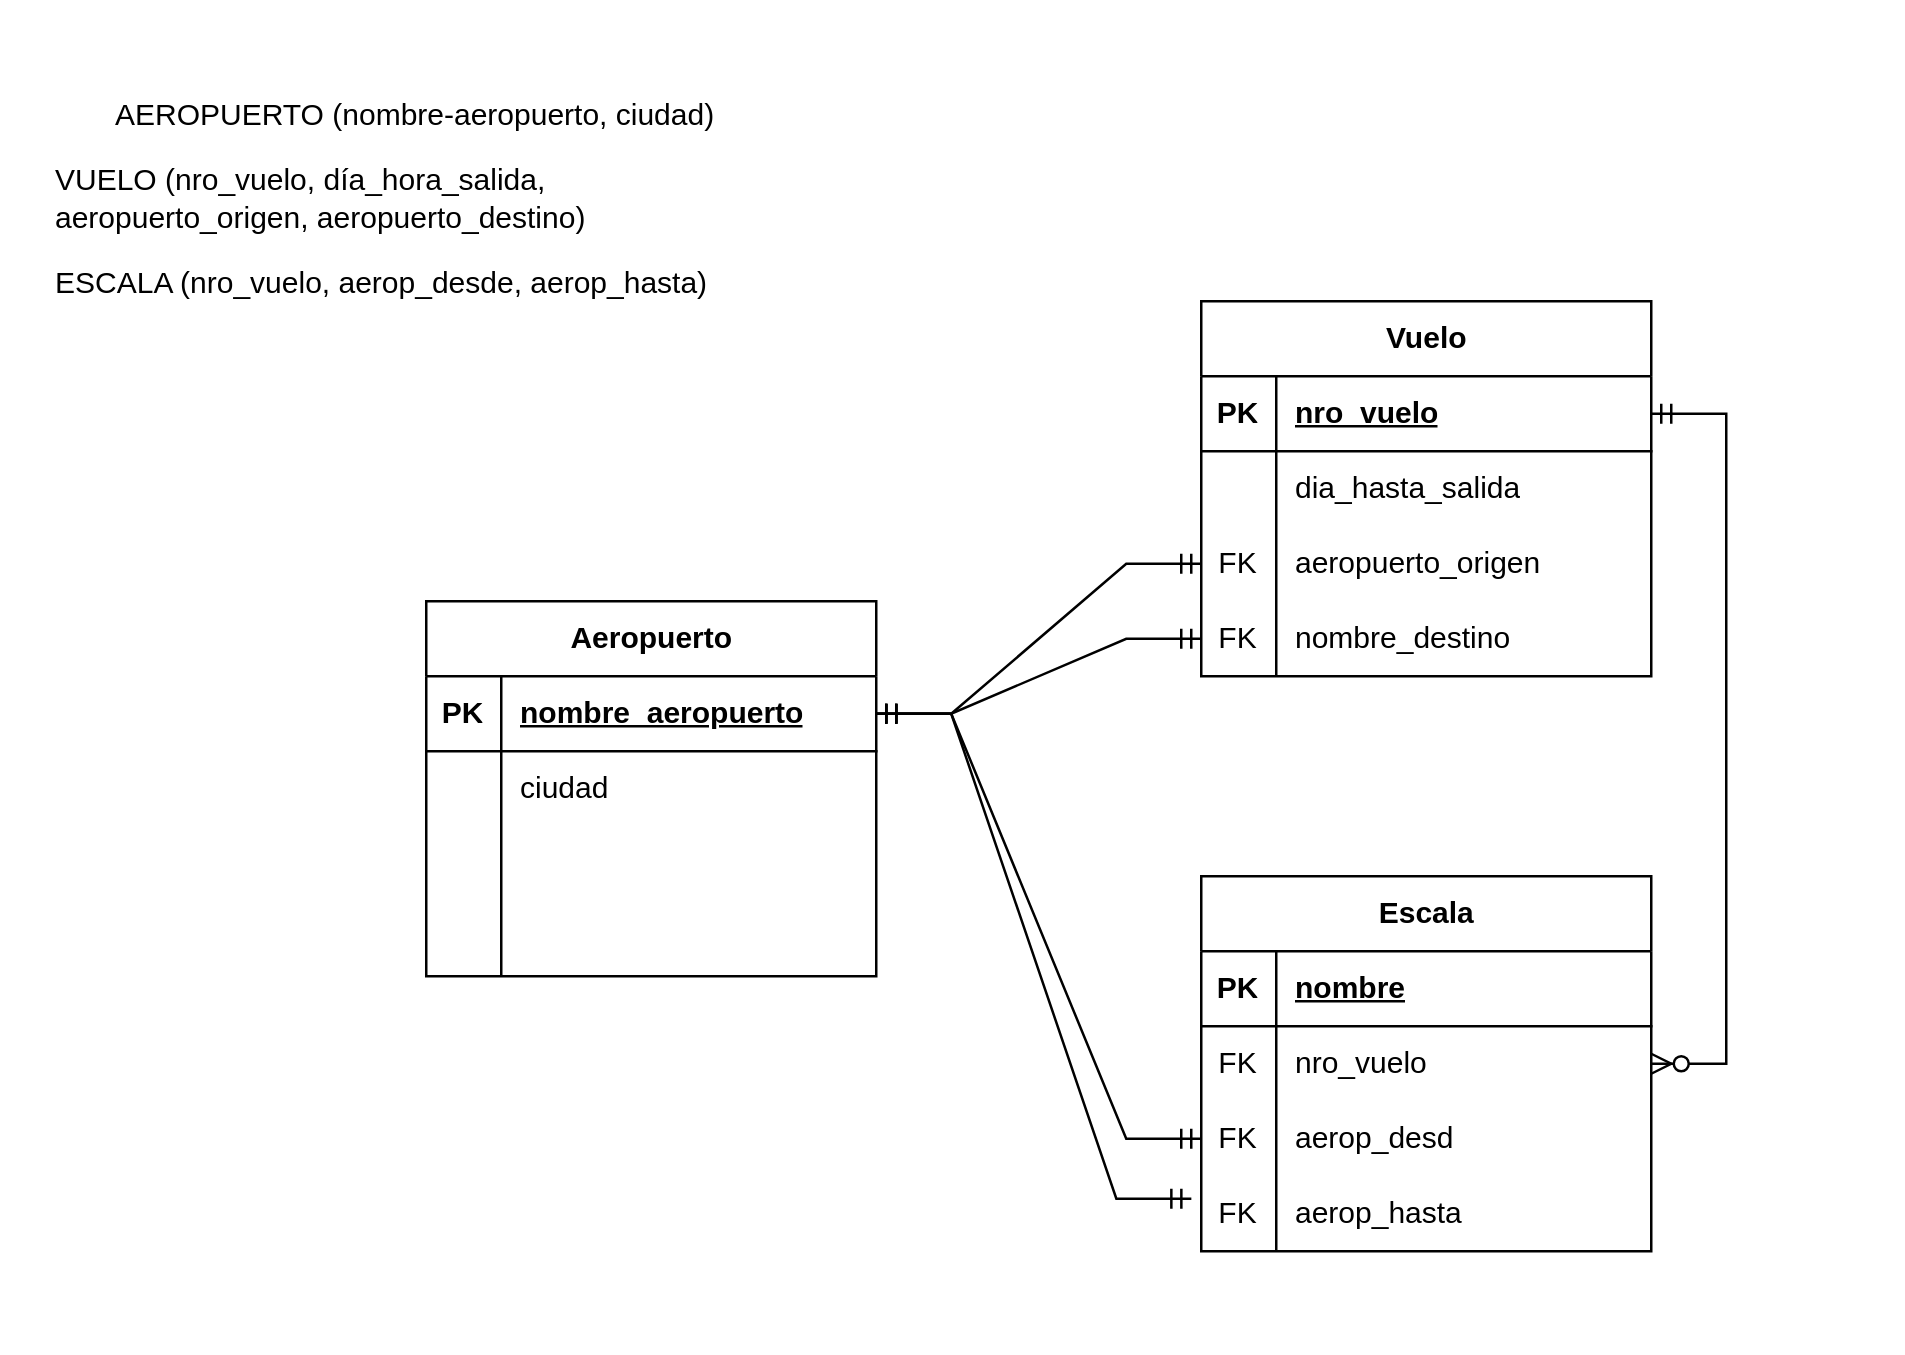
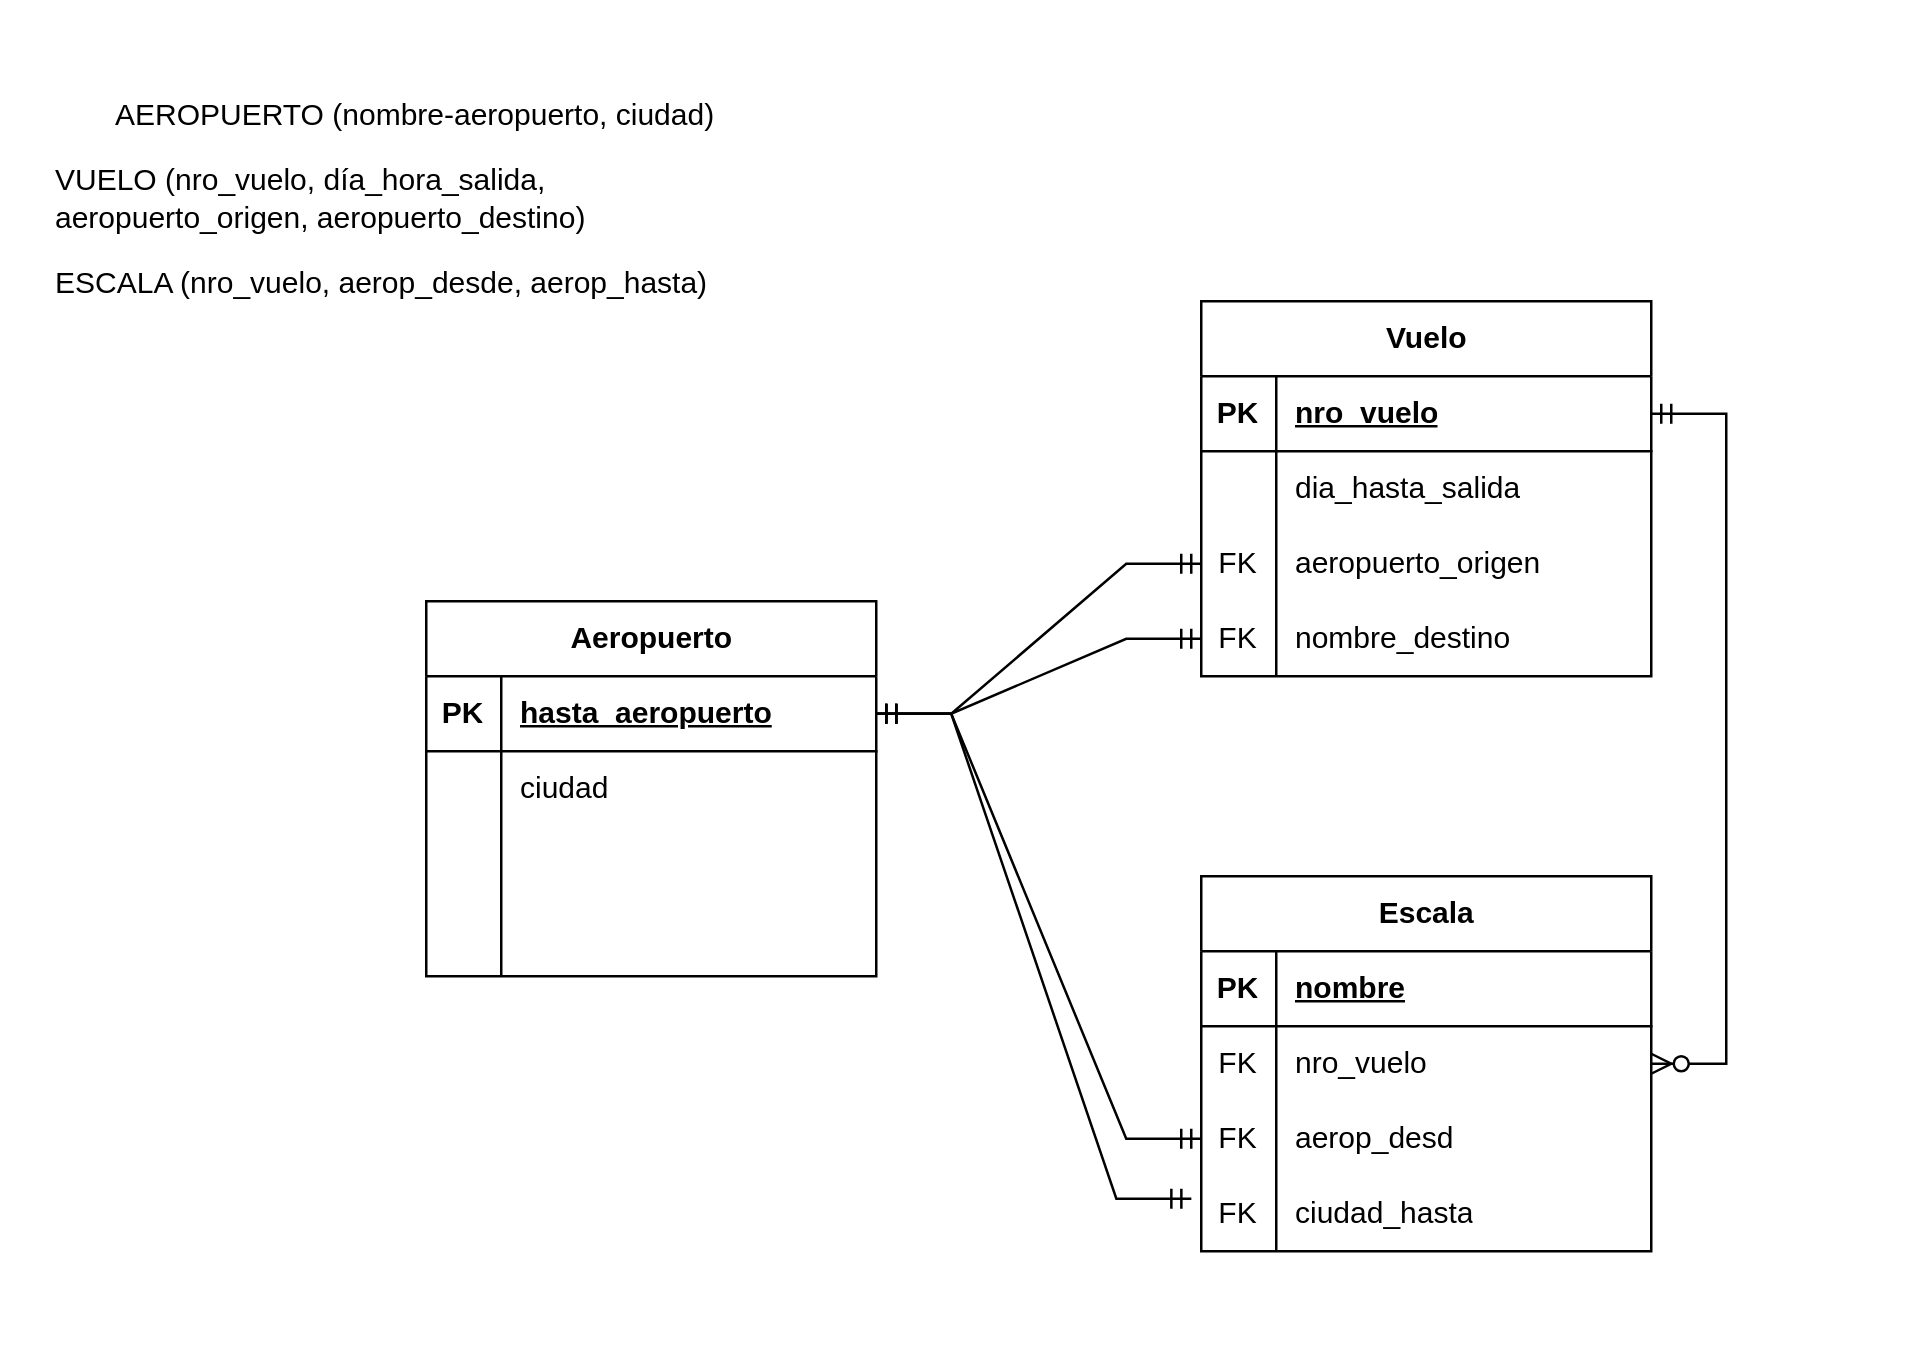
(664, 714) -> (656, 714)
(1389, 1214) -> (1393, 1214)
